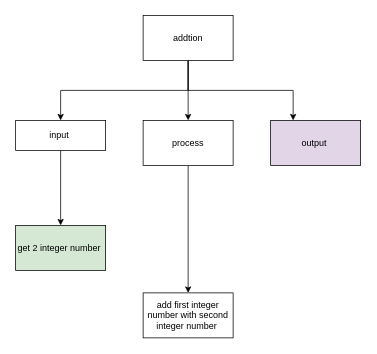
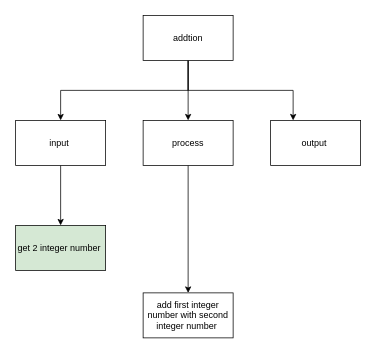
(60, 135) -> (60, 143)
(315, 143) -> (315, 143)
